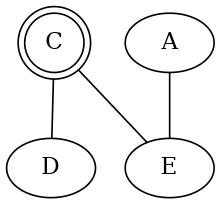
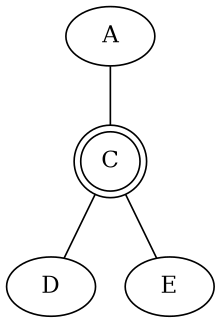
(170, 105) -> (110, 96)
